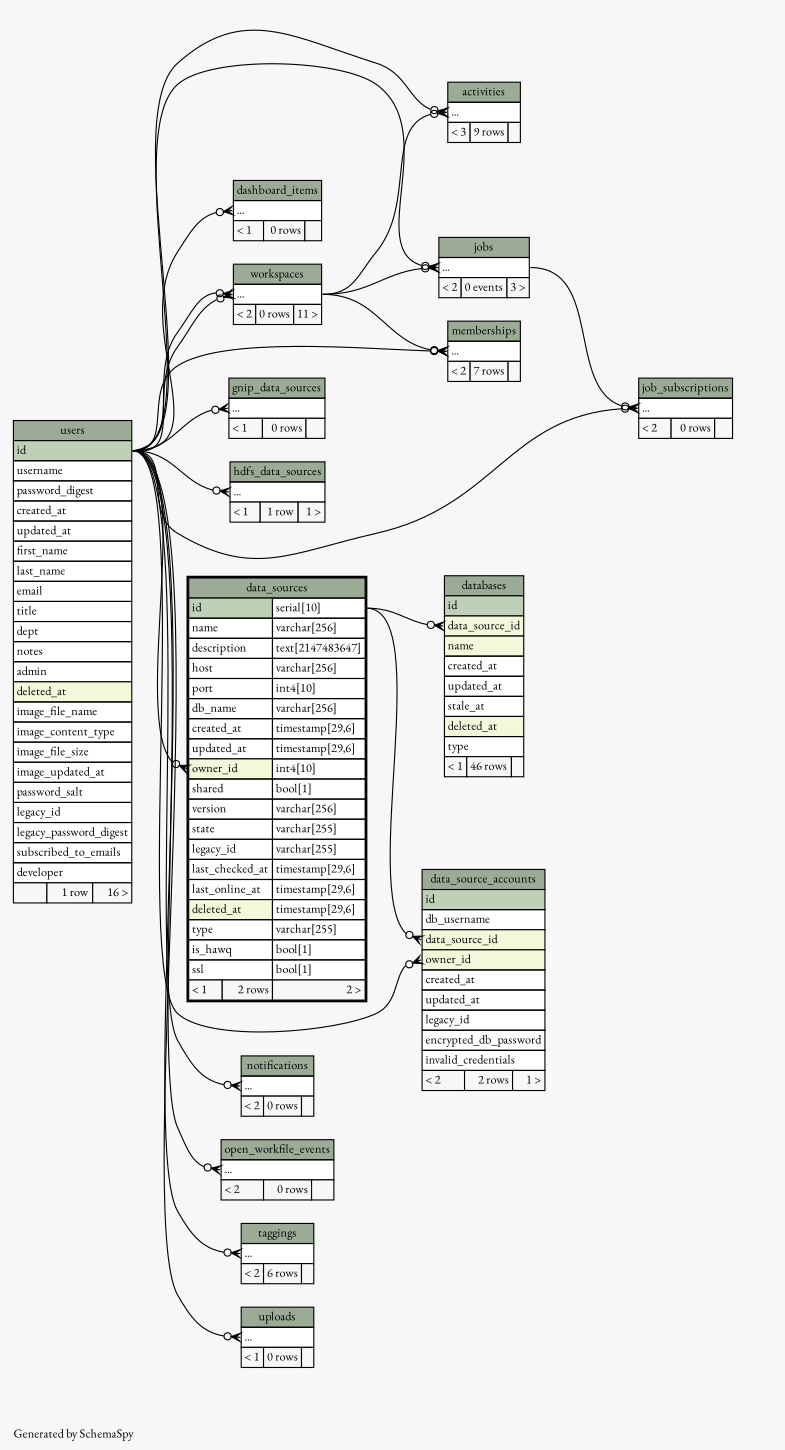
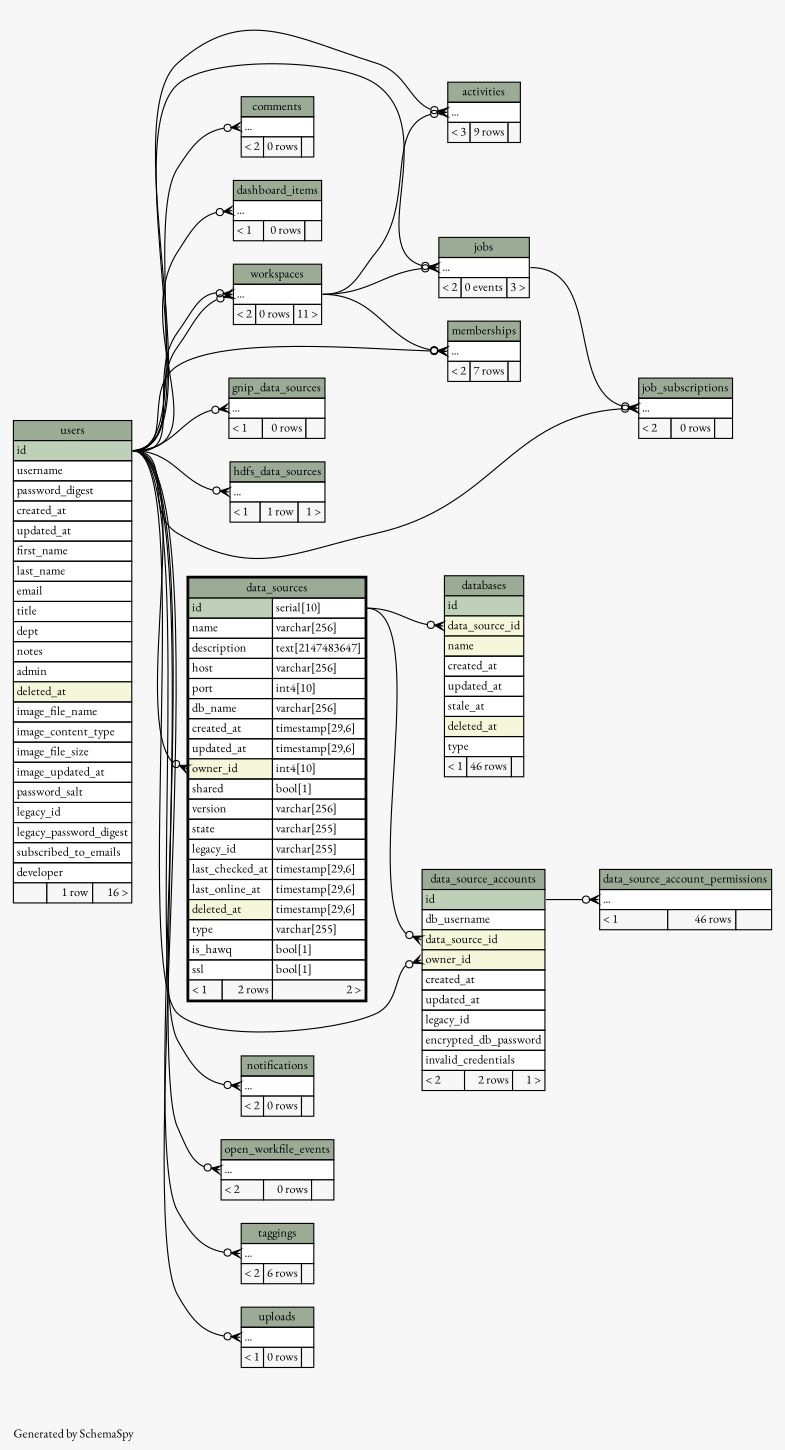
none -> (277, 127)
none -> (686, 900)
